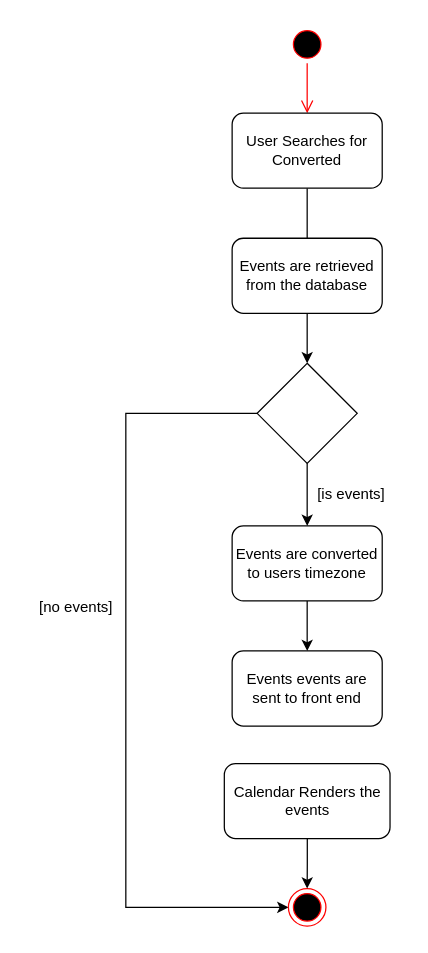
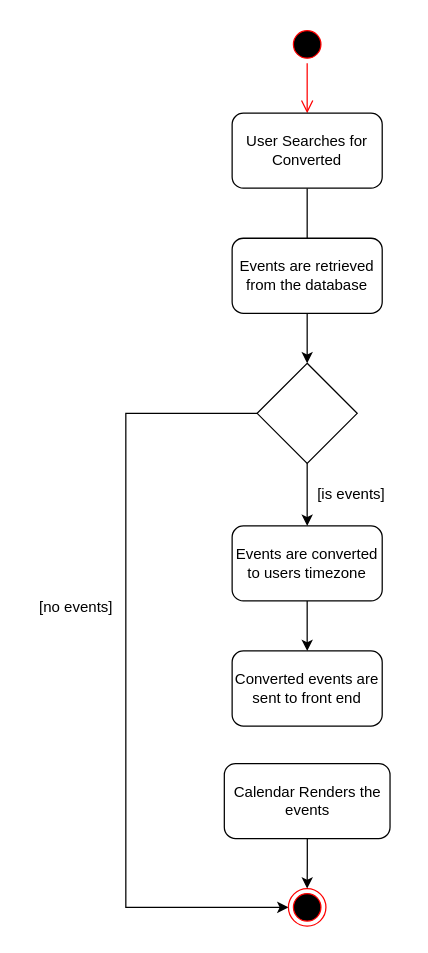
(307, 688) -> (307, 688)
